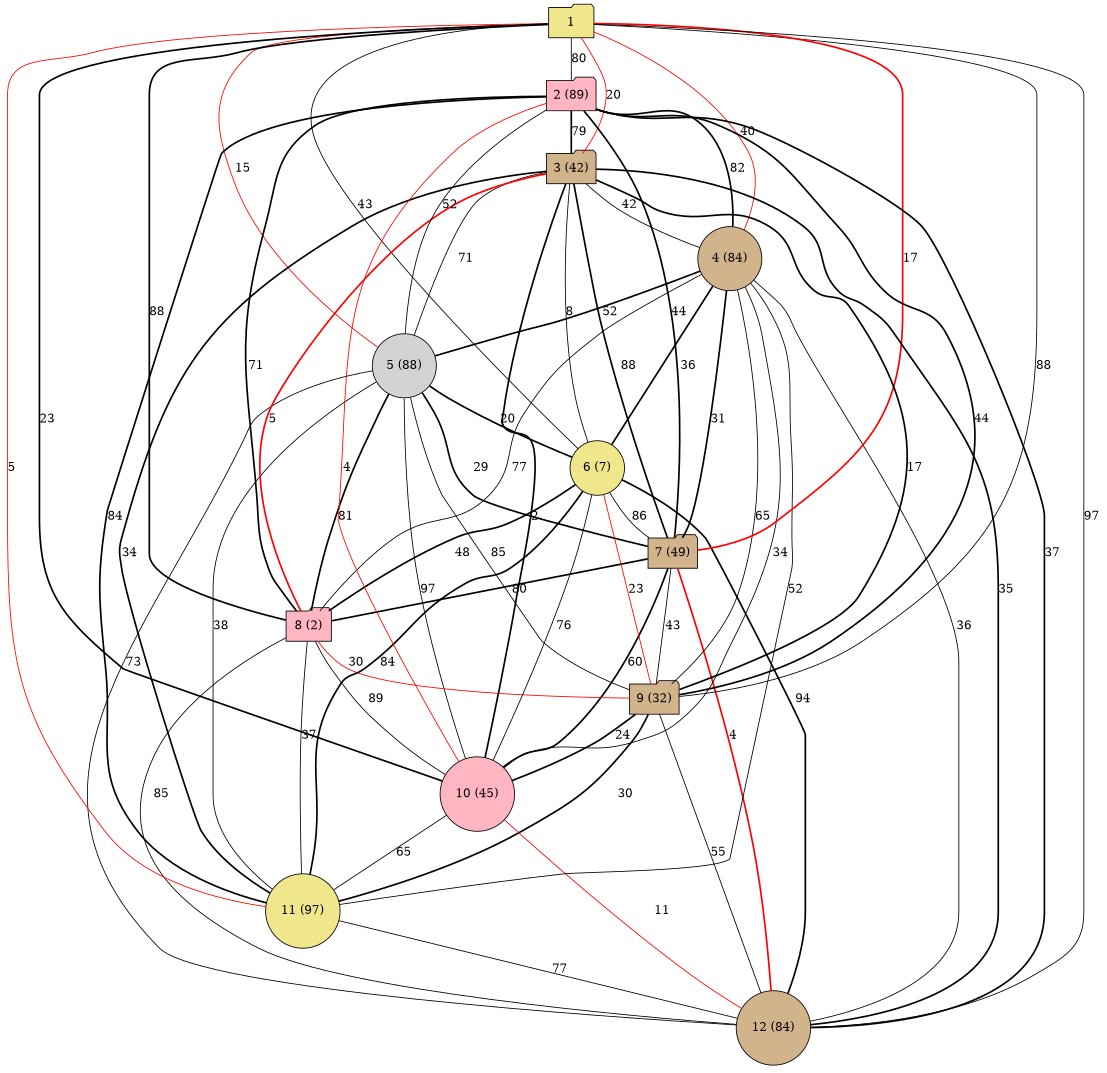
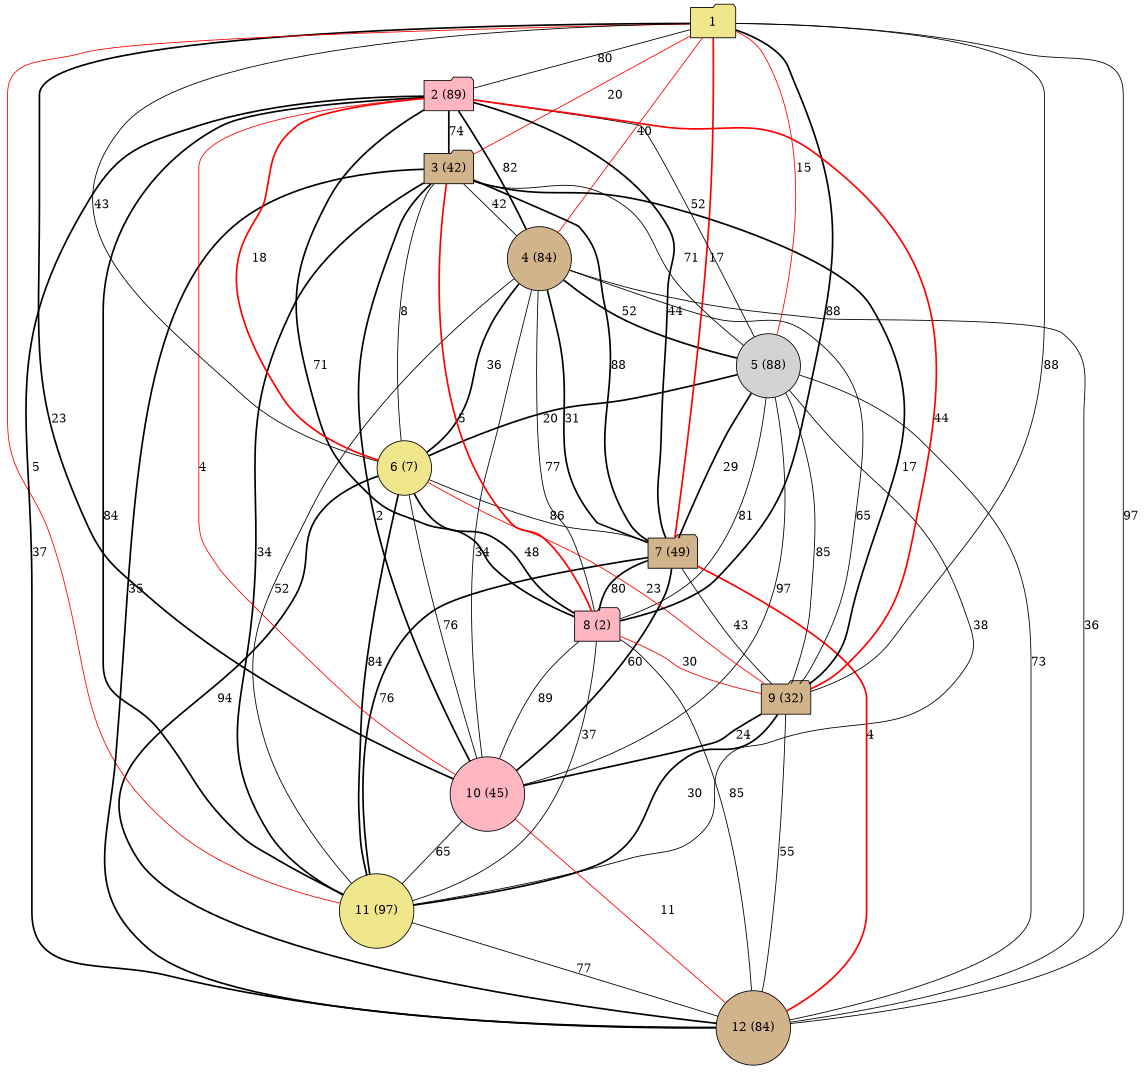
(579, 132) -> (457, 132)
none -> (240, 252)
(964, 375) -> (906, 251)
(346, 489) -> (728, 533)
none -> (420, 623)
